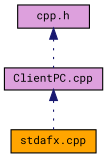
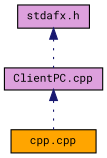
(54, 17) -> (54, 17)
(54, 141) -> (54, 141)
